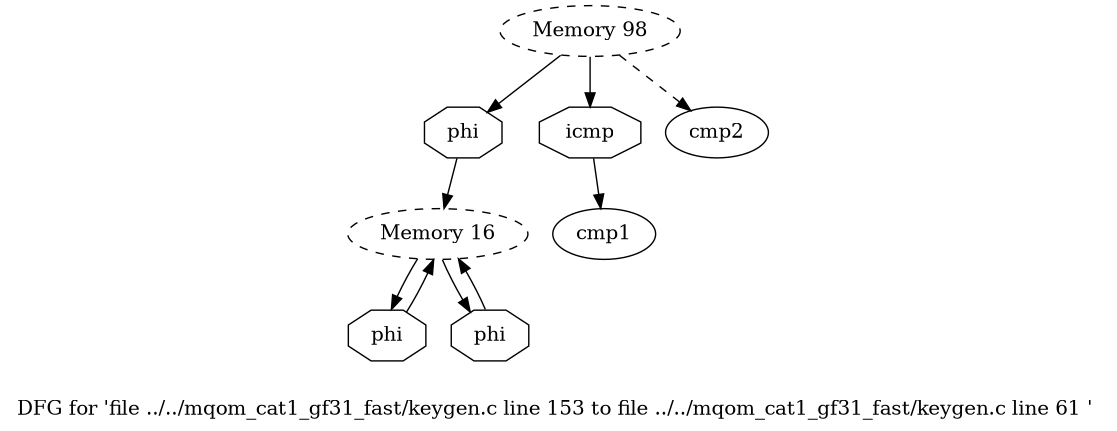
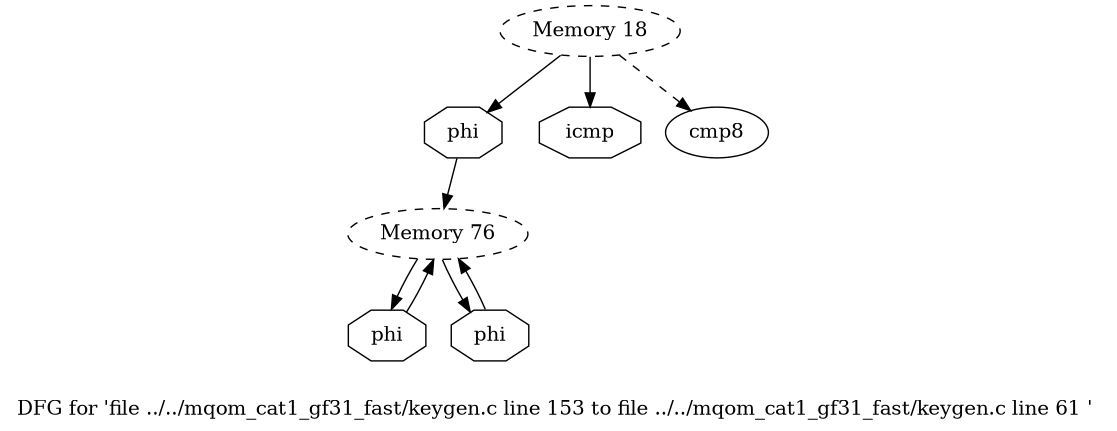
(590, 31) -> (590, 31)
(717, 133) -> (717, 133)
(438, 234) -> (438, 234)
(604, 234) -> none
